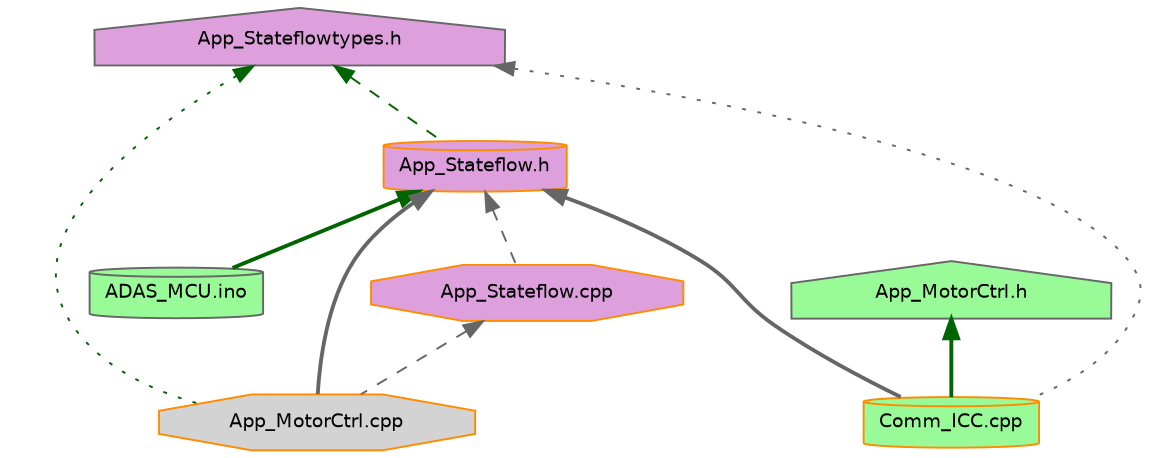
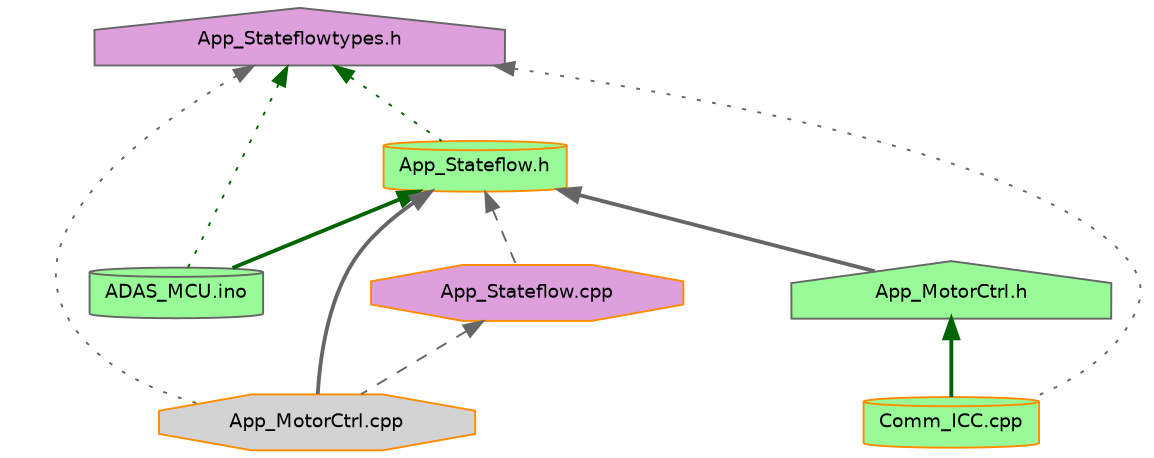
(396, 109) -> (396, 109)
(475, 166) -> (475, 166)
none -> (233, 176)
(64, 239) -> (64, 239)
(736, 291) -> (727, 233)
